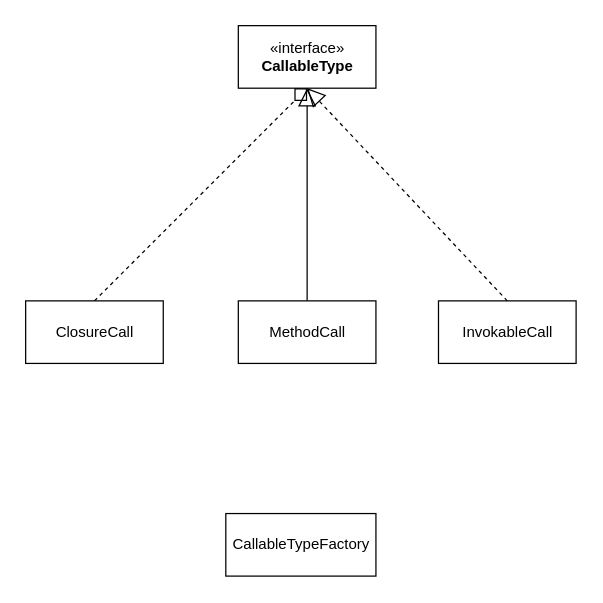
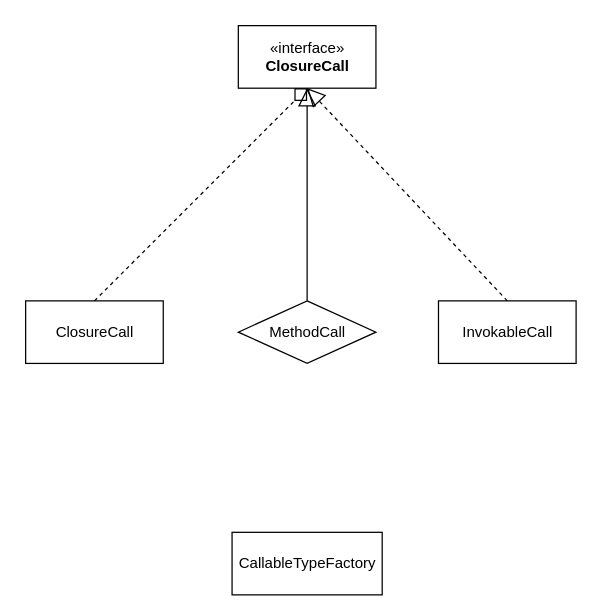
(308, 57) -> (308, 57)
(307, 332) -> (307, 332)
(301, 544) -> (307, 563)
